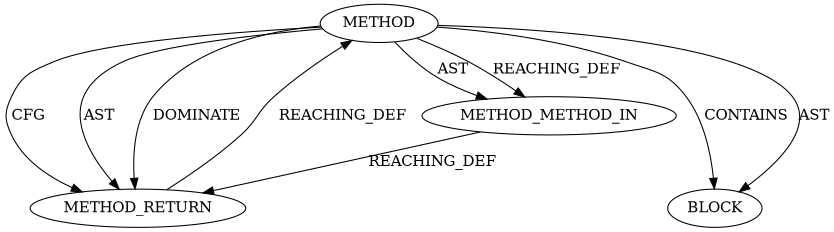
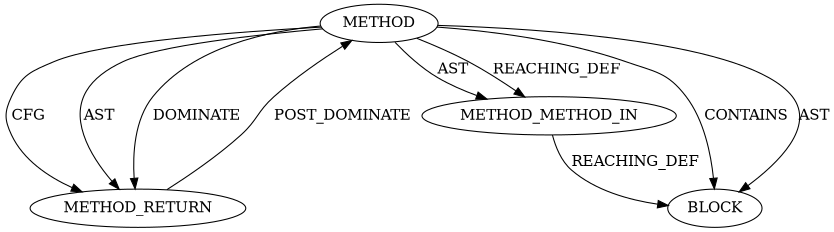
(343, 116) -> (343, 116)
(347, 161) -> (594, 185)
